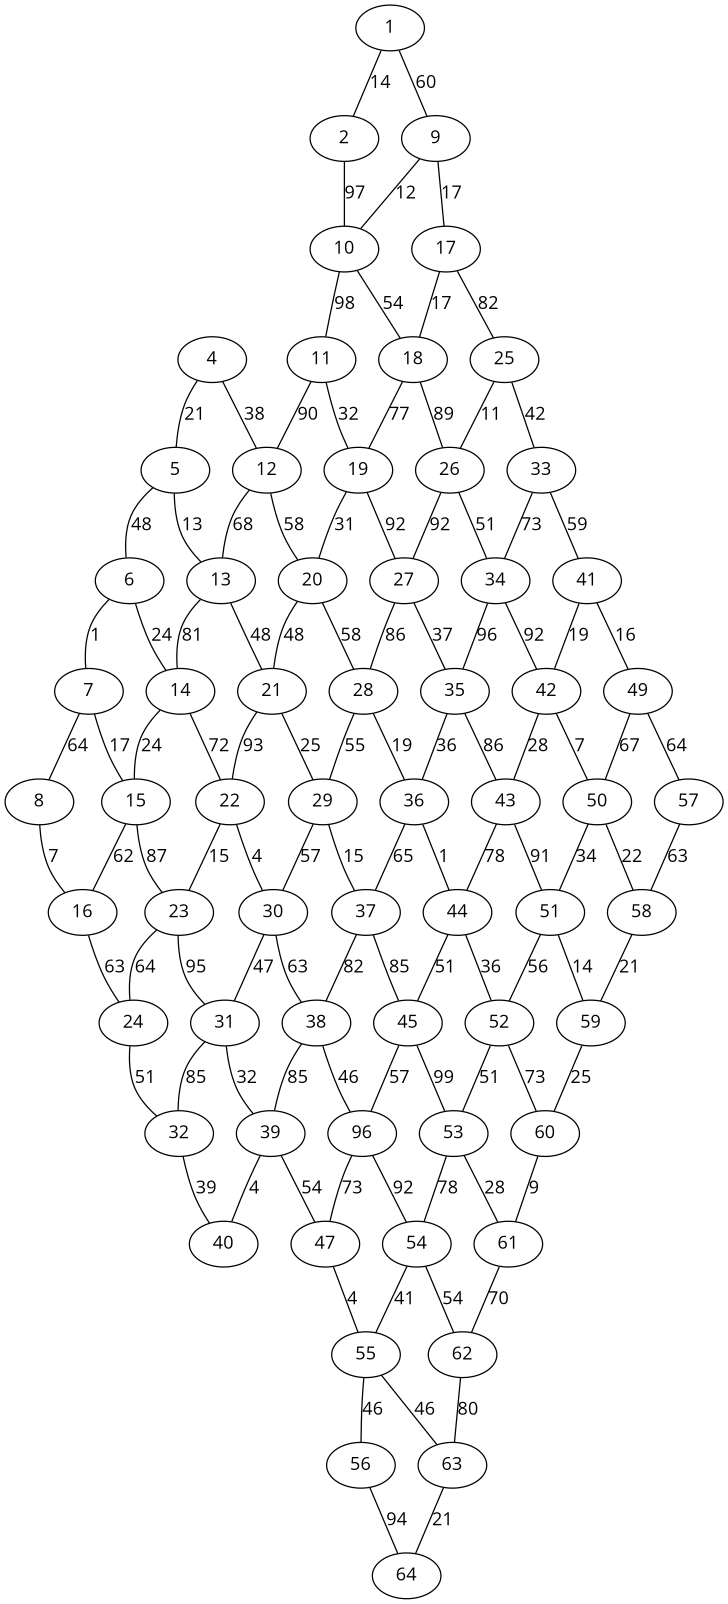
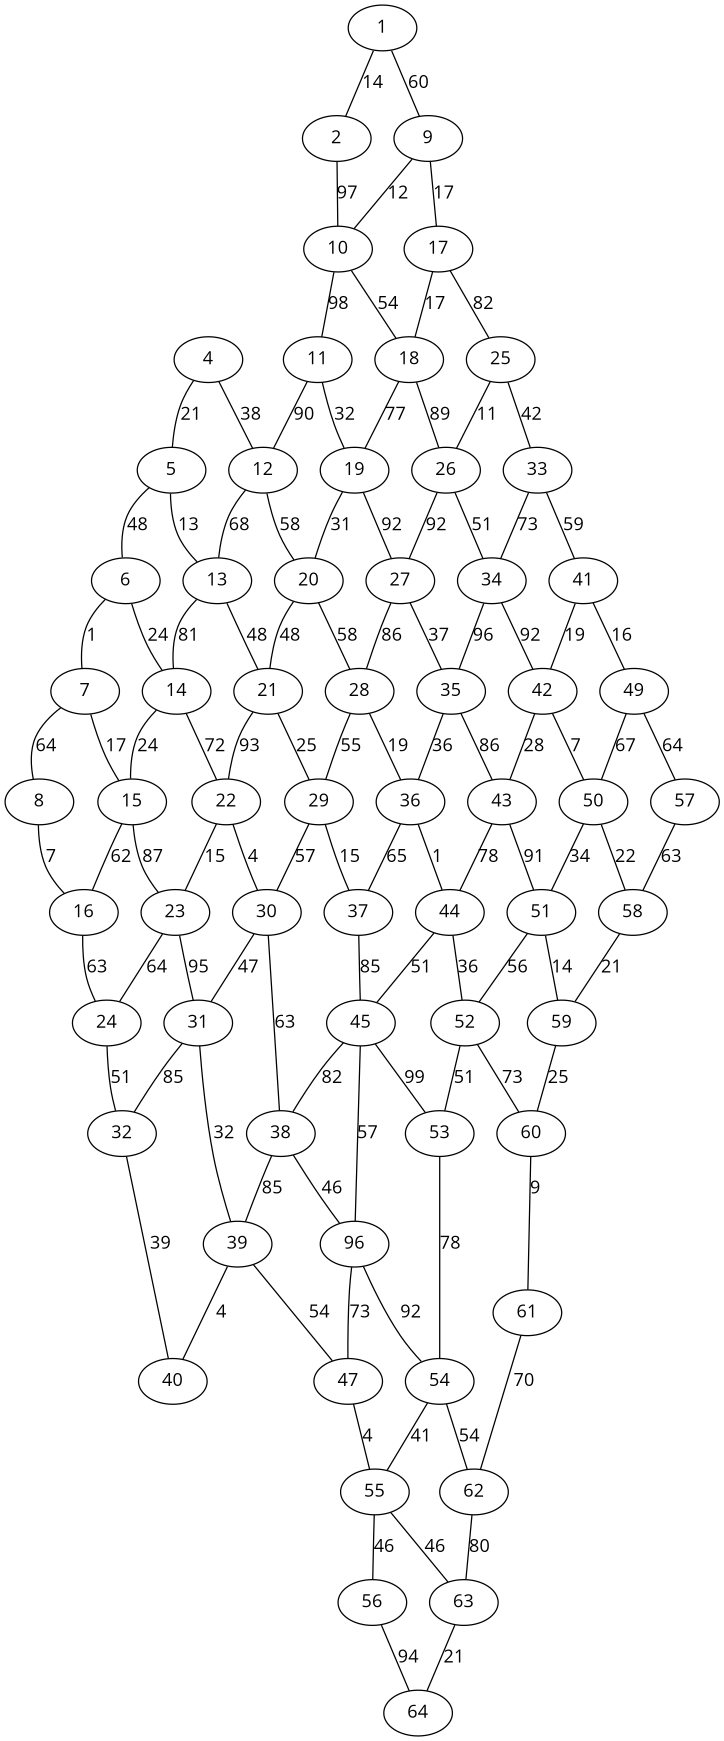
(341, 968) -> (316, 1076)
(481, 1189) -> none
